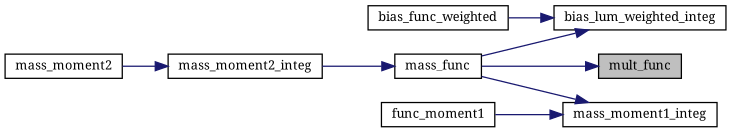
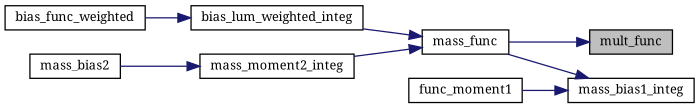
(529, 45) -> (386, 32)
(64, 66) -> (75, 66)
(640, 115) -> (631, 90)
